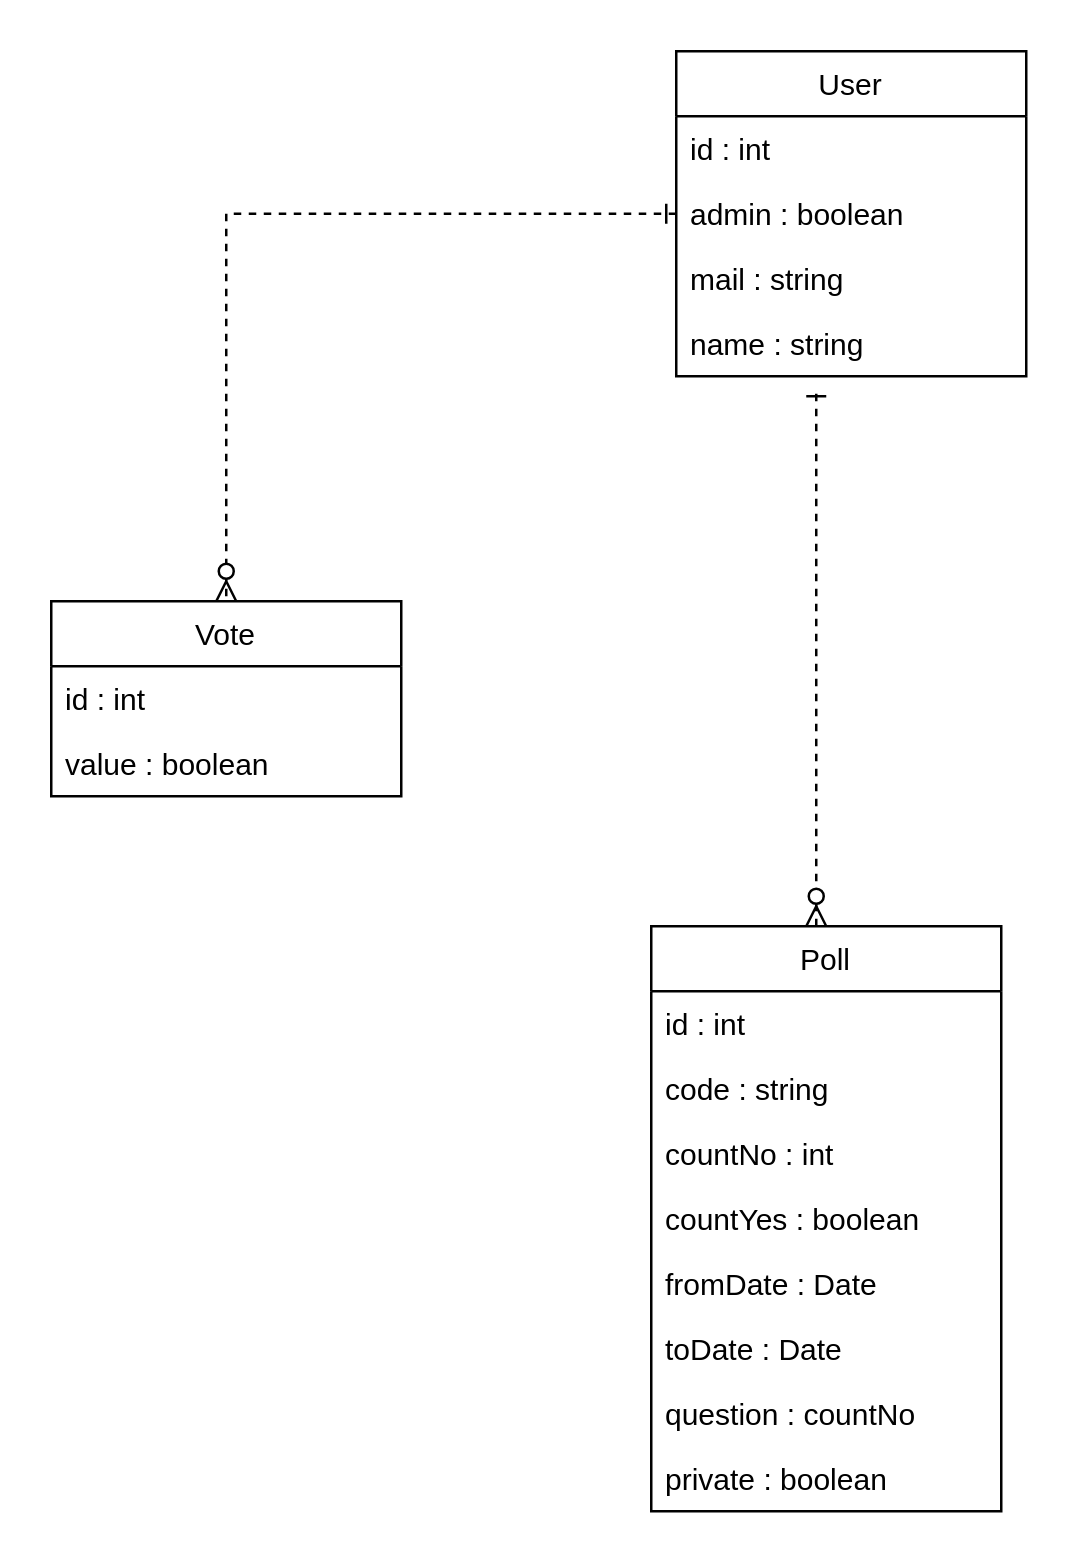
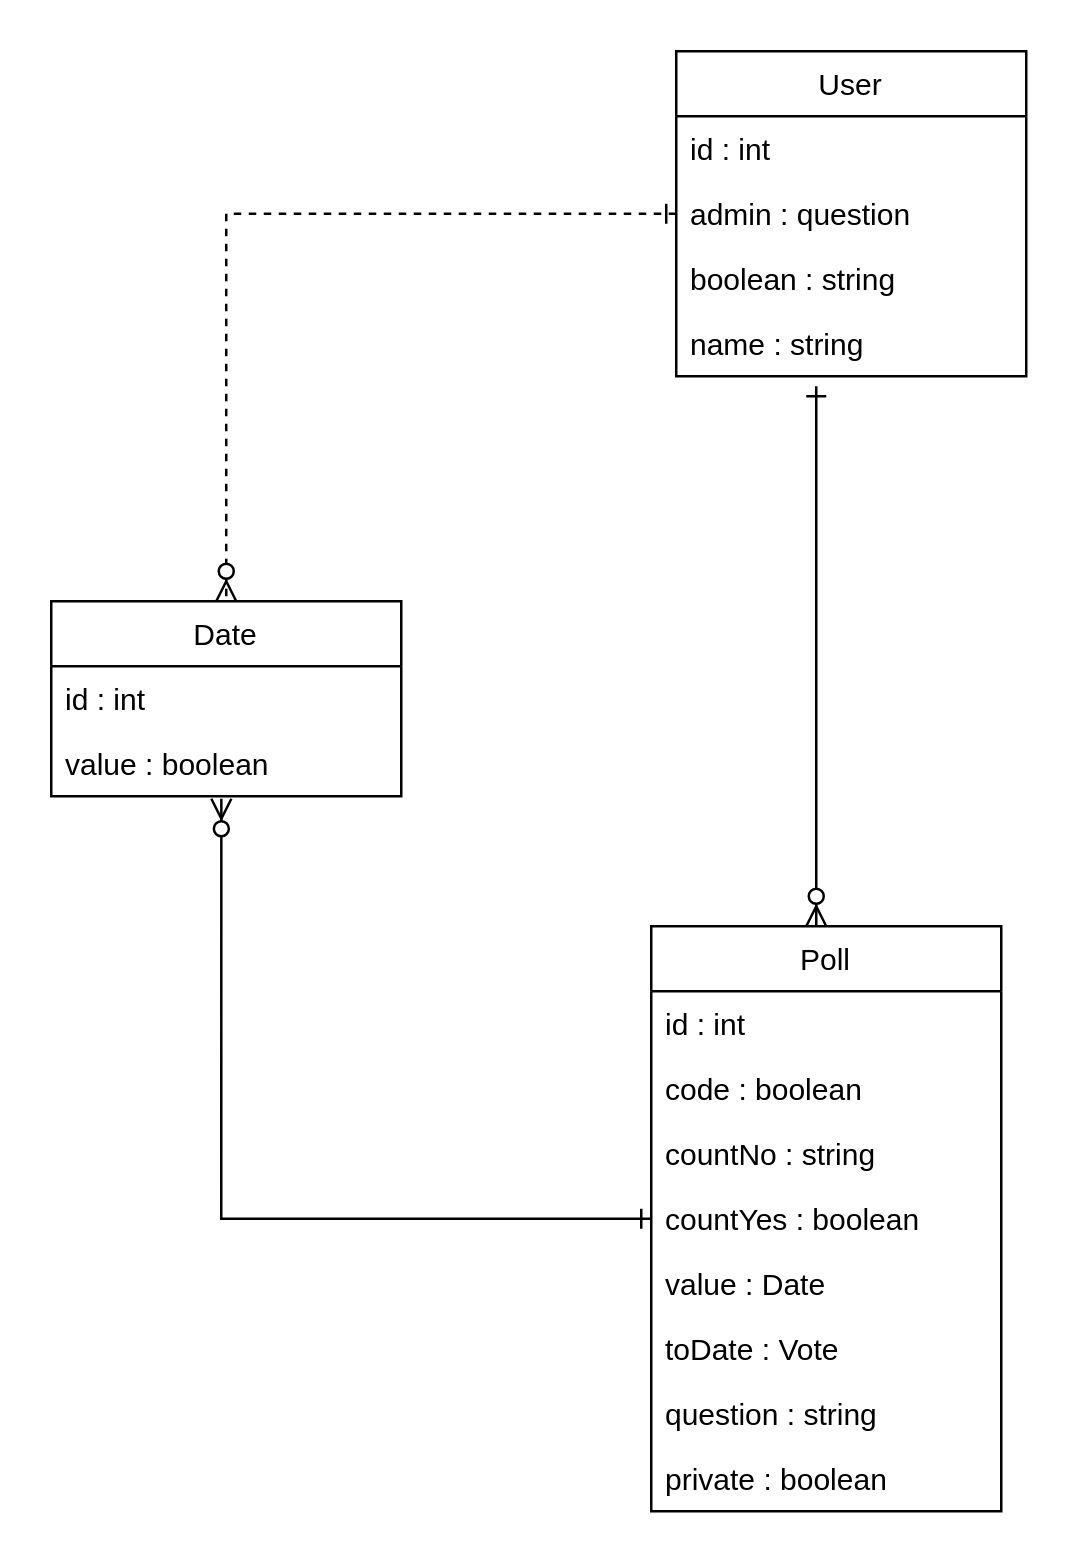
(797, 215) -> (805, 215)
(776, 280) -> (805, 280)
(225, 635) -> (225, 635)
(816, 639) -> (816, 639)
(759, 1090) -> (767, 1090)
(759, 1155) -> (784, 1155)
none -> (243, 1219)
(779, 1285) -> (750, 1285)
(763, 1350) -> (763, 1350)
(801, 1415) -> (788, 1415)
